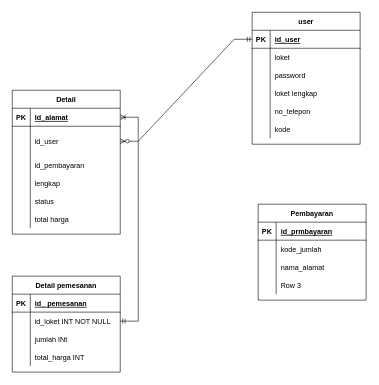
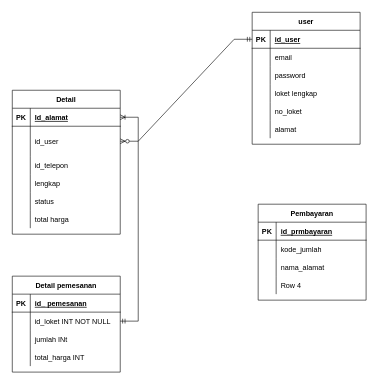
(284, 58) -> (283, 58)
(294, 112) -> (290, 112)
(283, 130) -> (286, 130)
(60, 166) -> (53, 166)
(290, 286) -> (290, 286)
